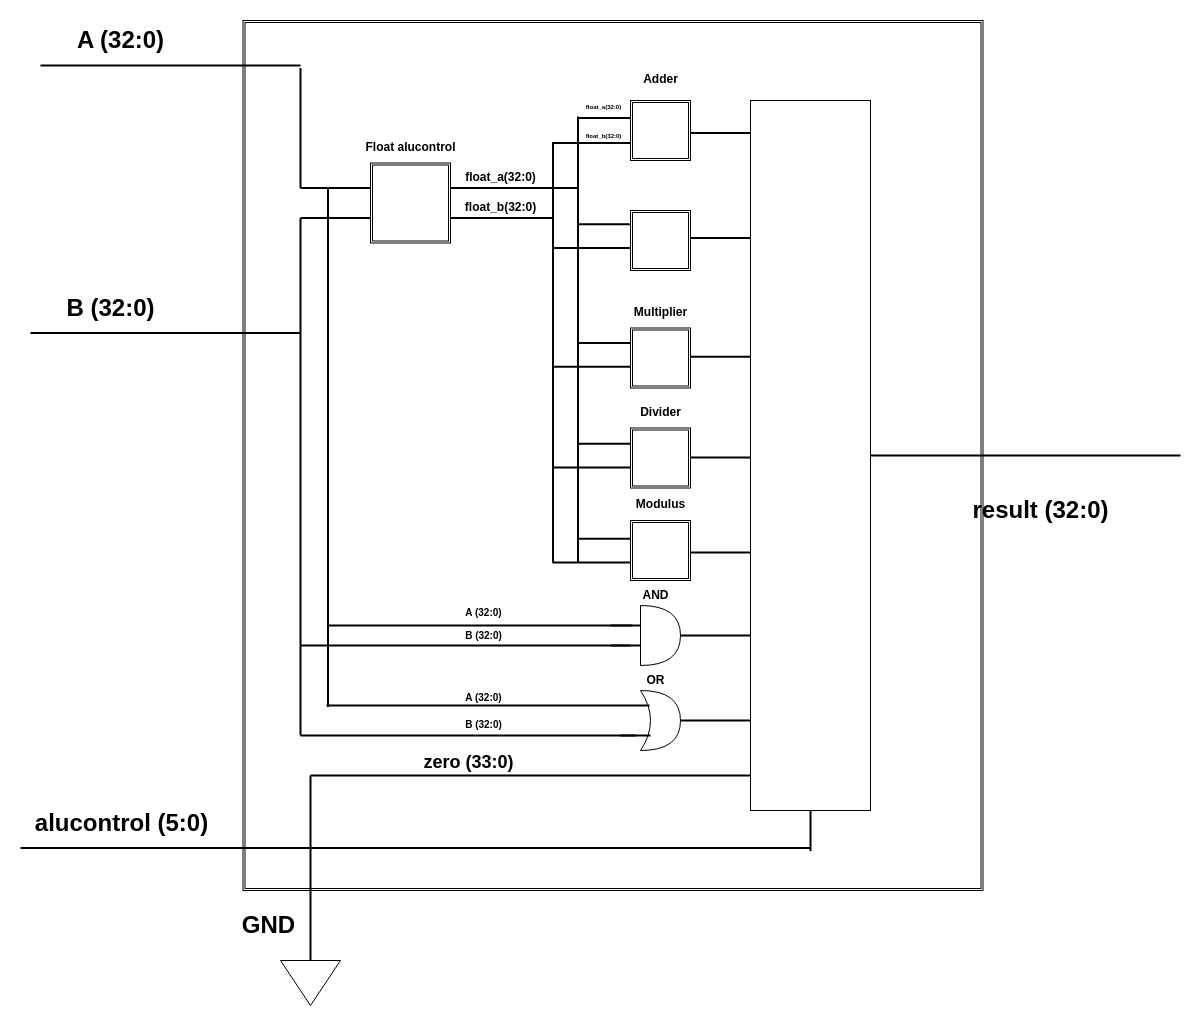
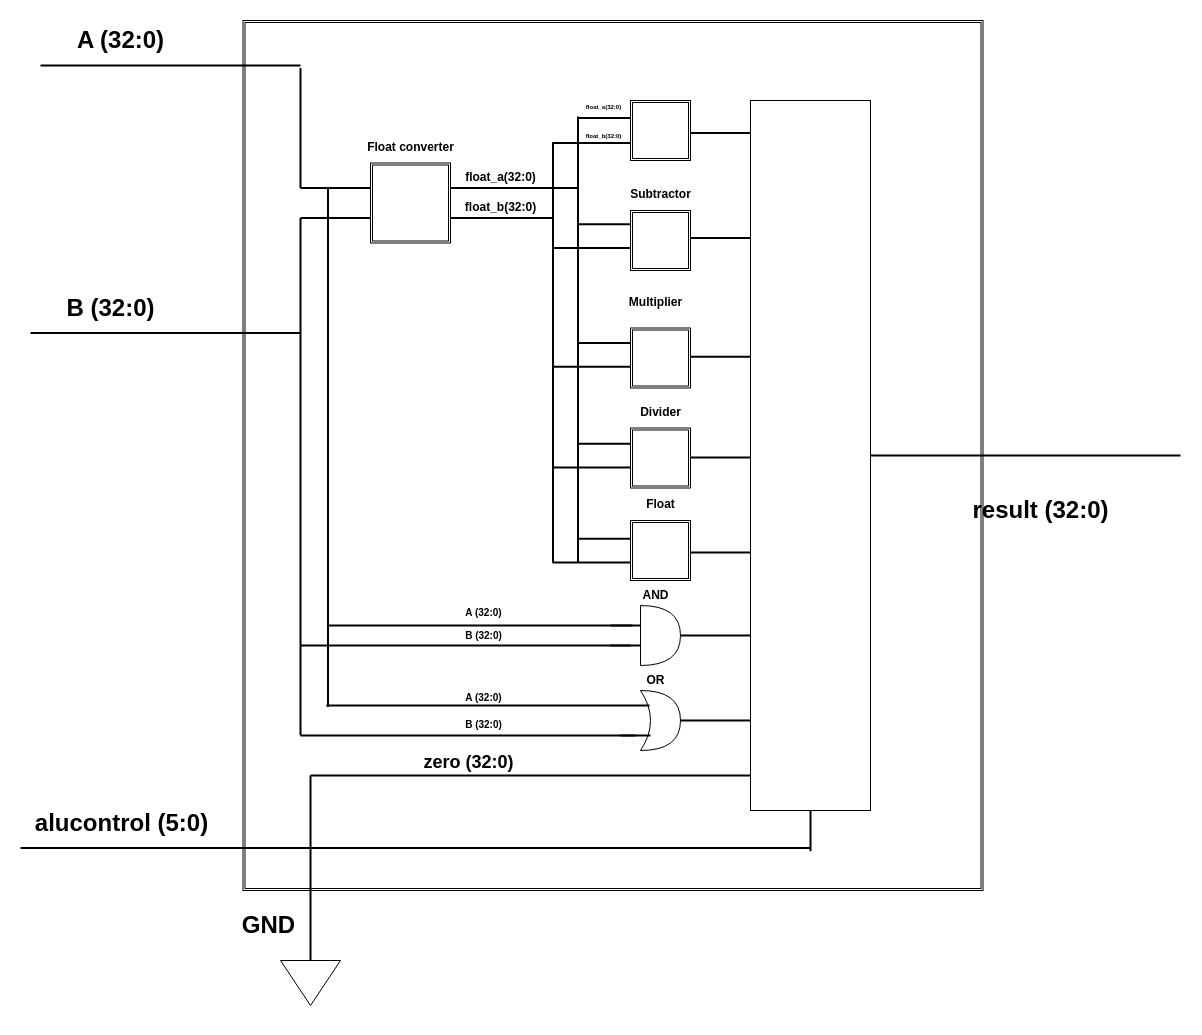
(661, 76) -> none
(411, 144) -> (411, 144)
none -> (661, 191)
(661, 308) -> (656, 298)
(661, 501) -> (661, 501)
(469, 761) -> (469, 761)
